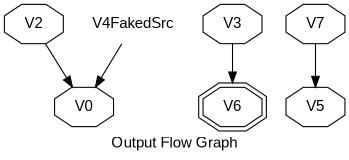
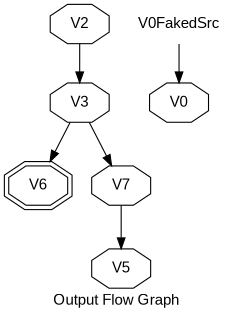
(133, 24) -> (179, 24)
(56, 61) -> (80, 58)
none -> (98, 139)
